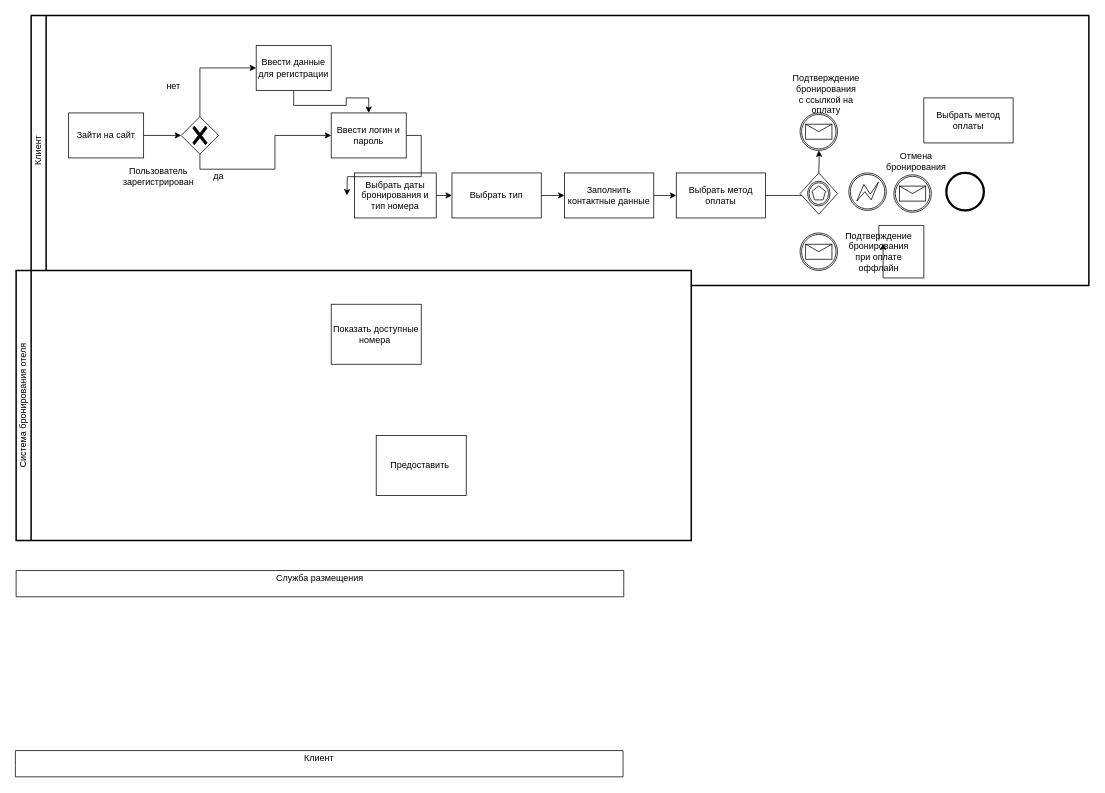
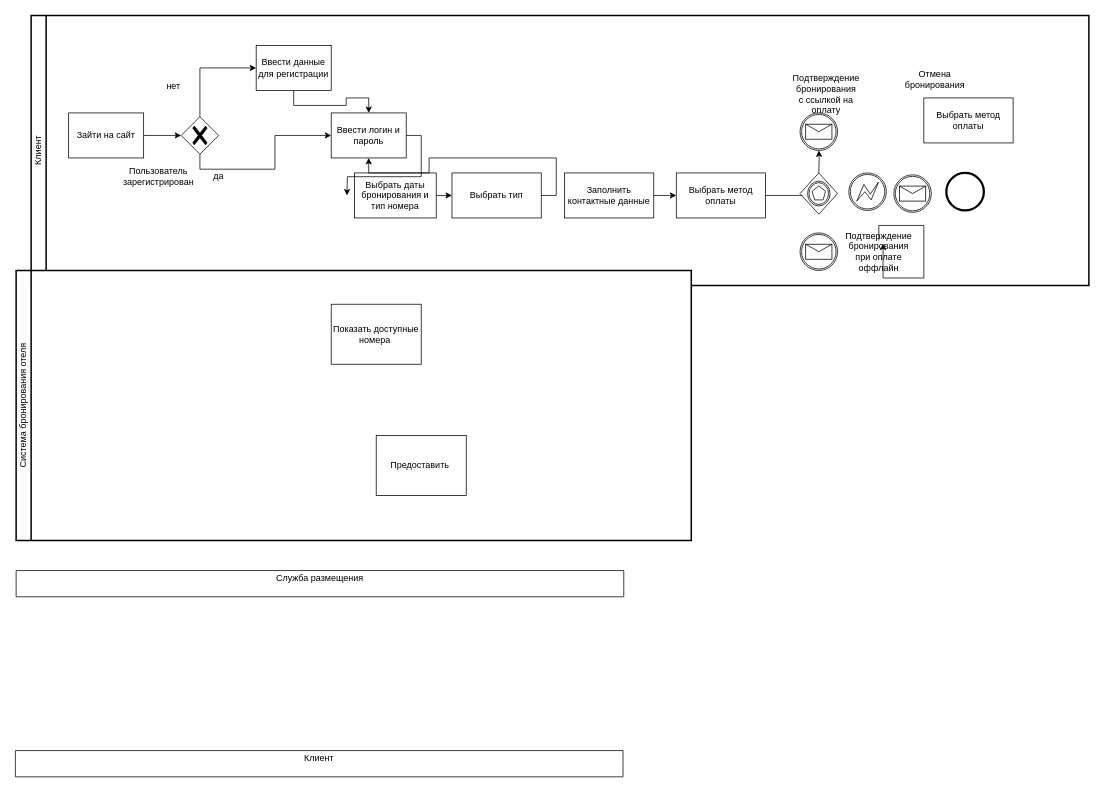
(916, 162) -> (935, 79)
(557, 195) -> (556, 177)
